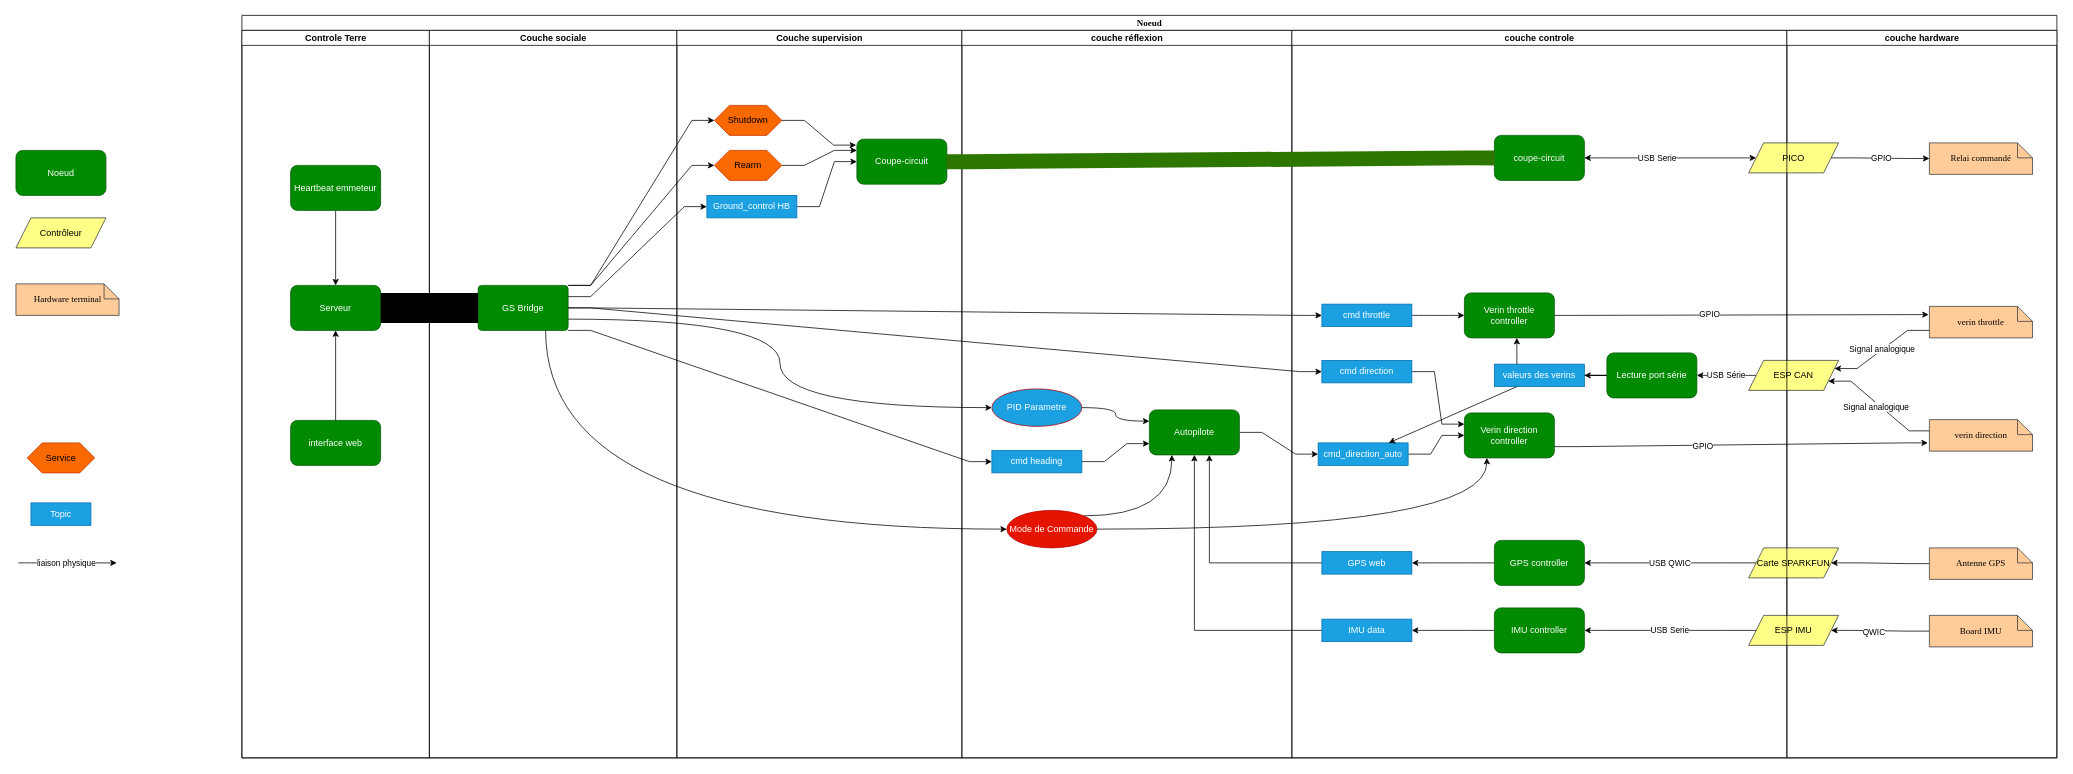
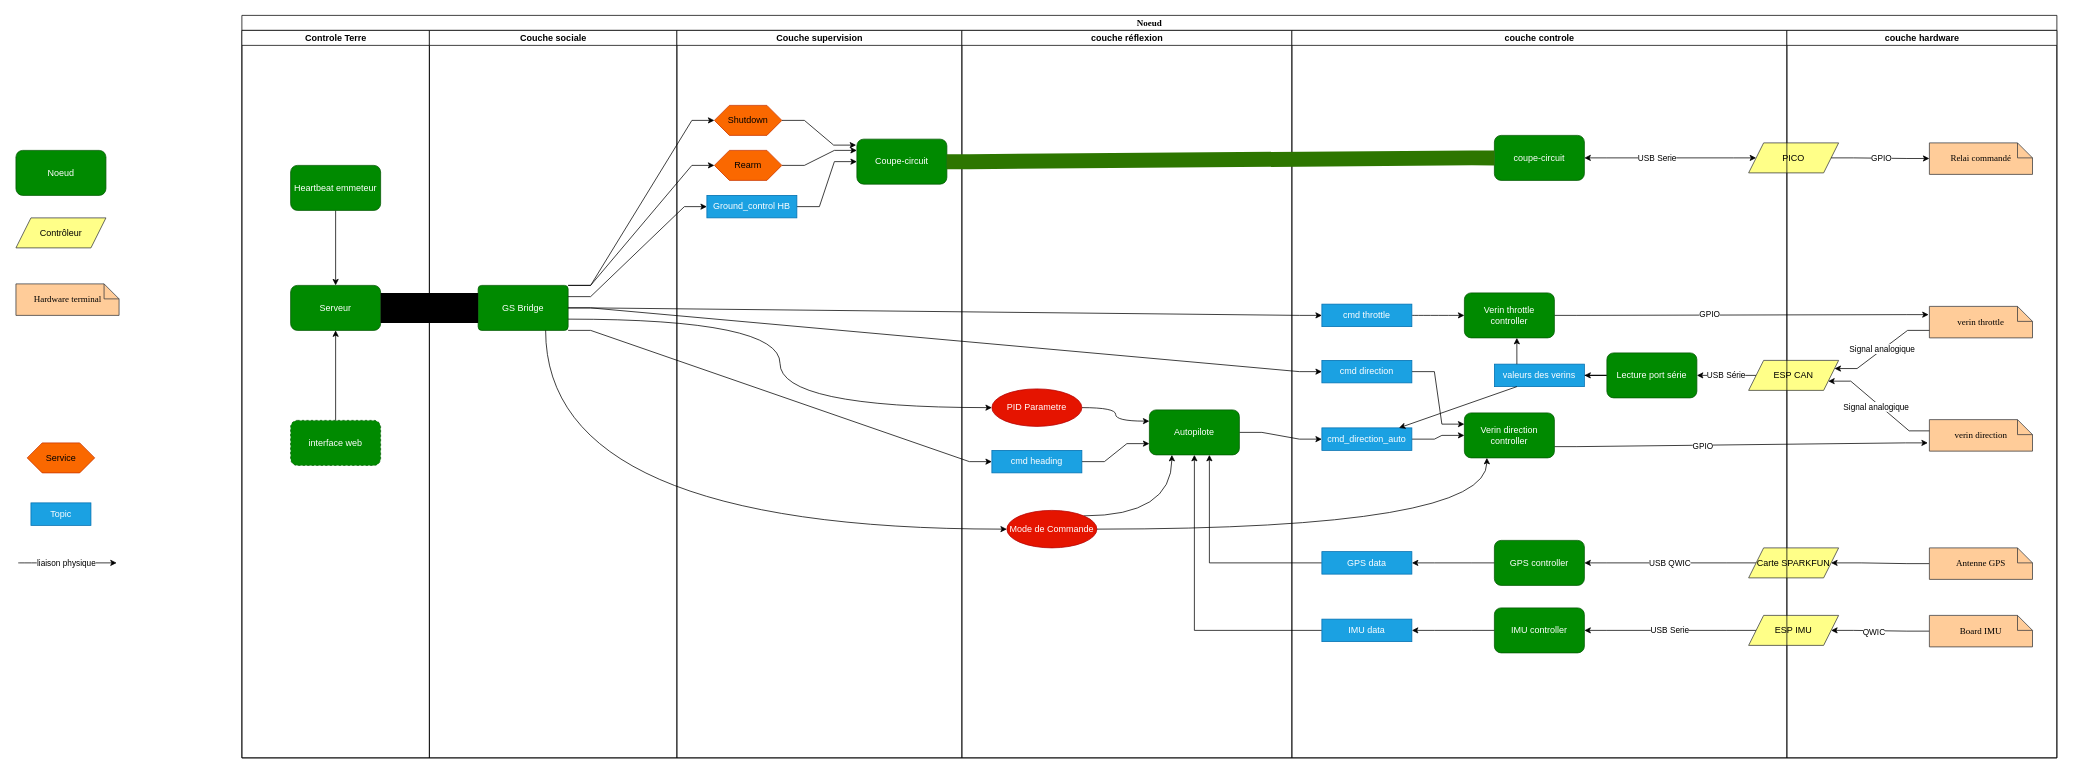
(1037, 408) -> (1037, 408)
(336, 443) -> (336, 443)
(1363, 454) -> (1367, 439)
(1367, 563) -> (1367, 563)
